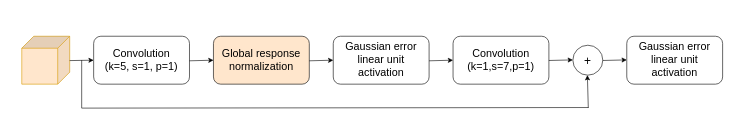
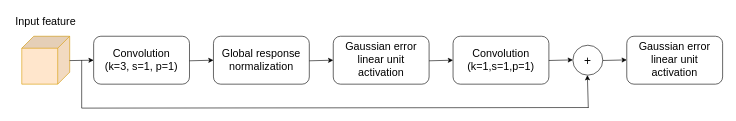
none -> (45, 21)
(141, 60) -> (141, 60)
(261, 60) -> (261, 60)
(501, 60) -> (501, 60)
